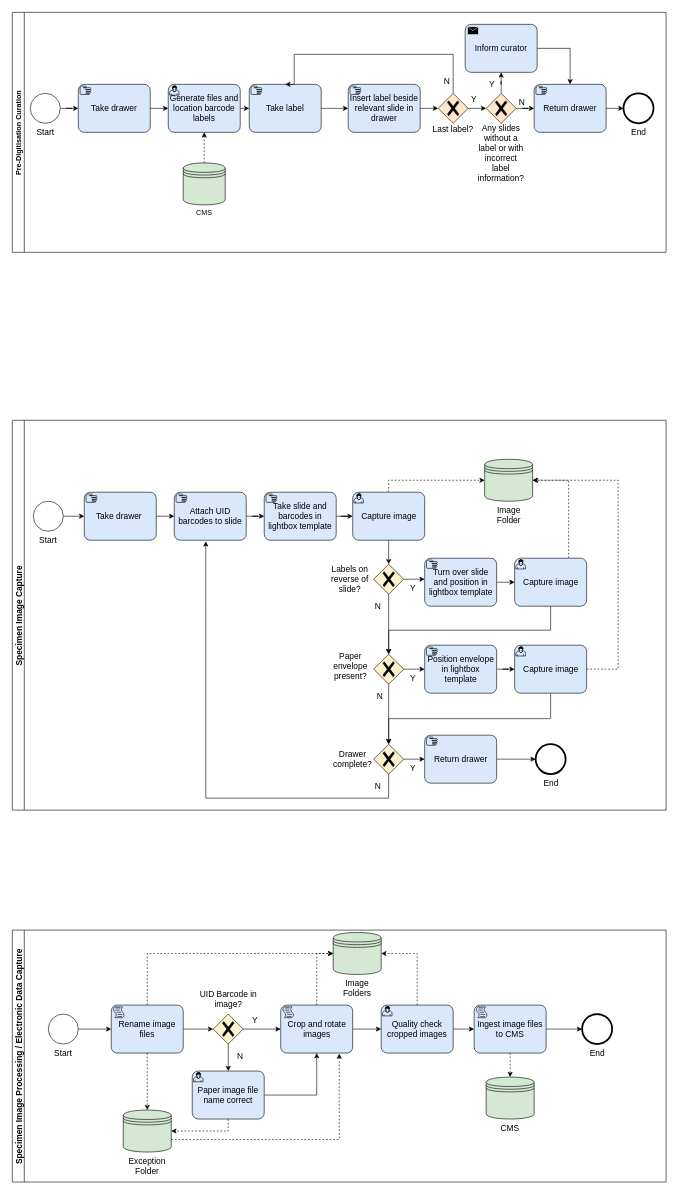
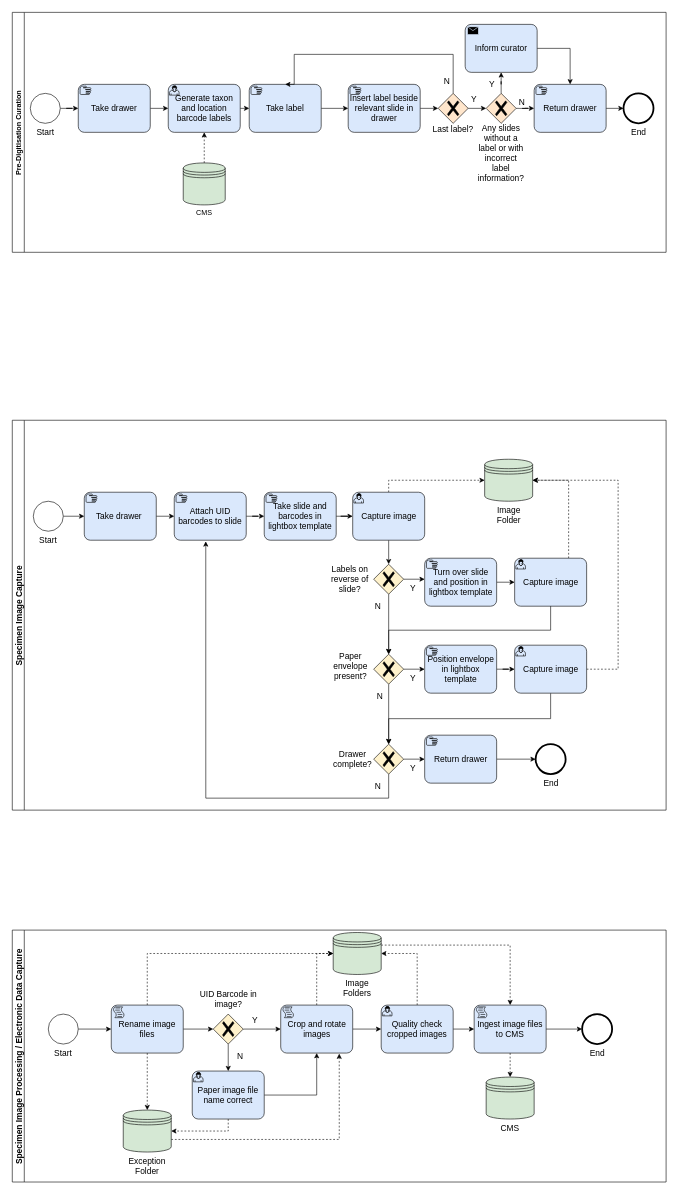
(204, 108) -> (204, 108)
none -> (510, 999)
